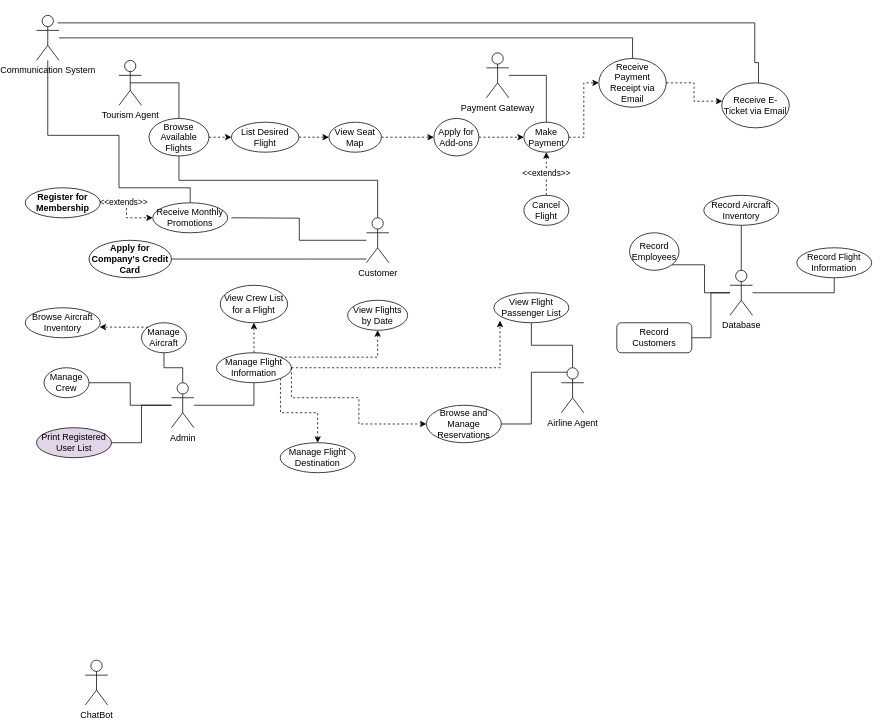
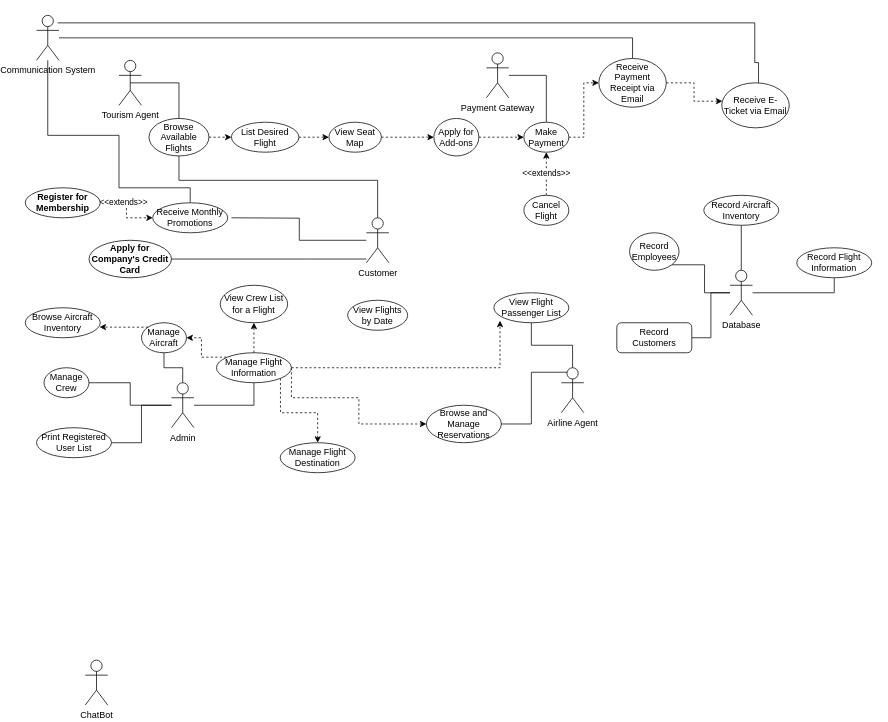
(378, 353) -> (201, 349)
(74, 443) -> (74, 443)
